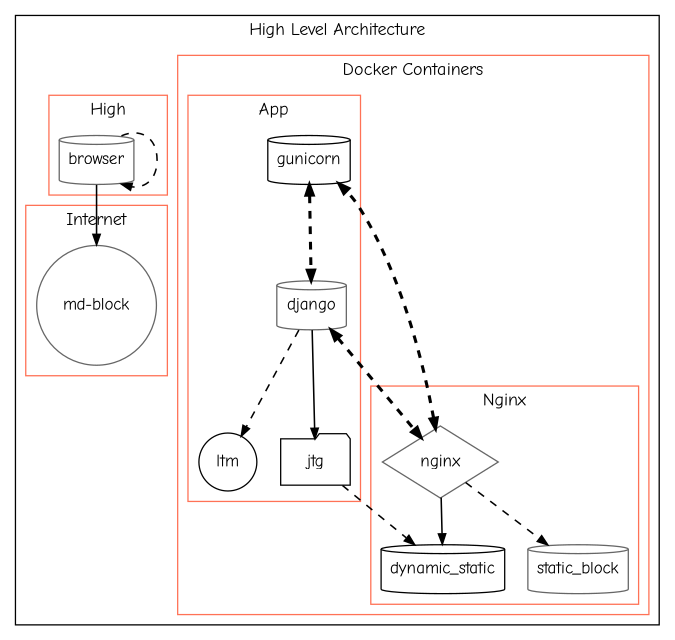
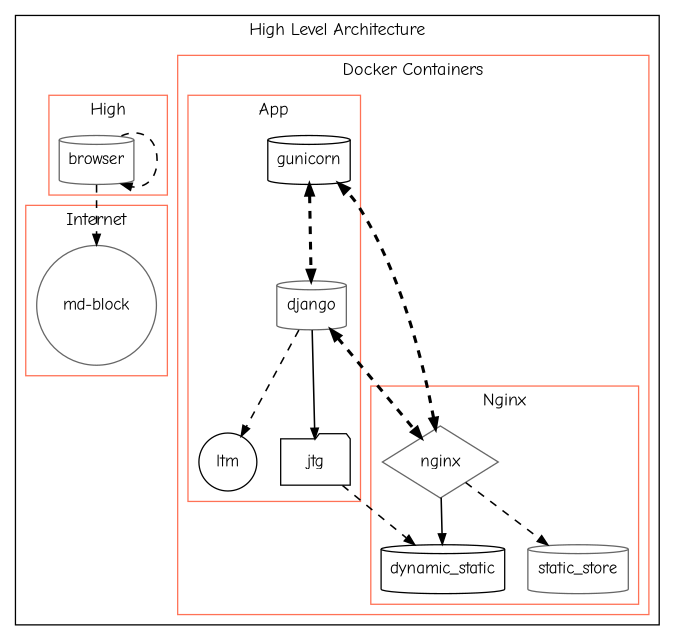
(97, 213) -> (97, 213)
(578, 569) -> (578, 569)
